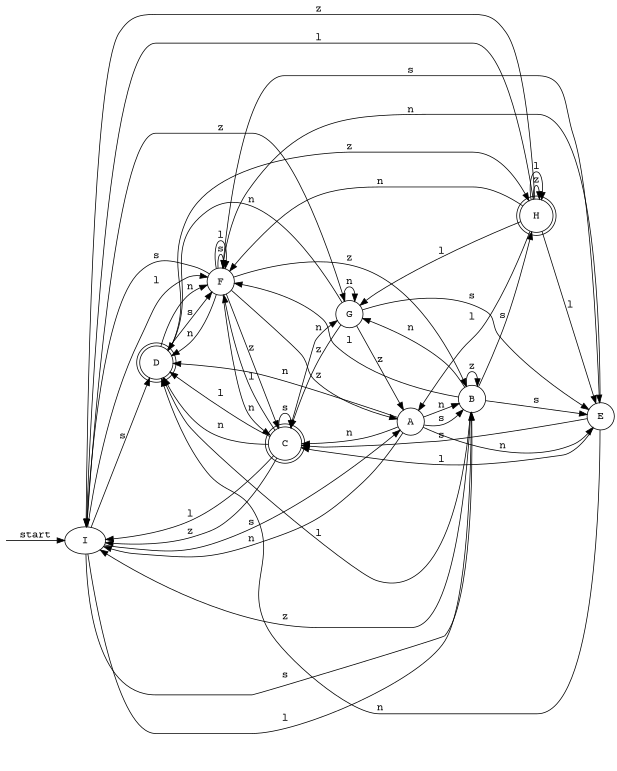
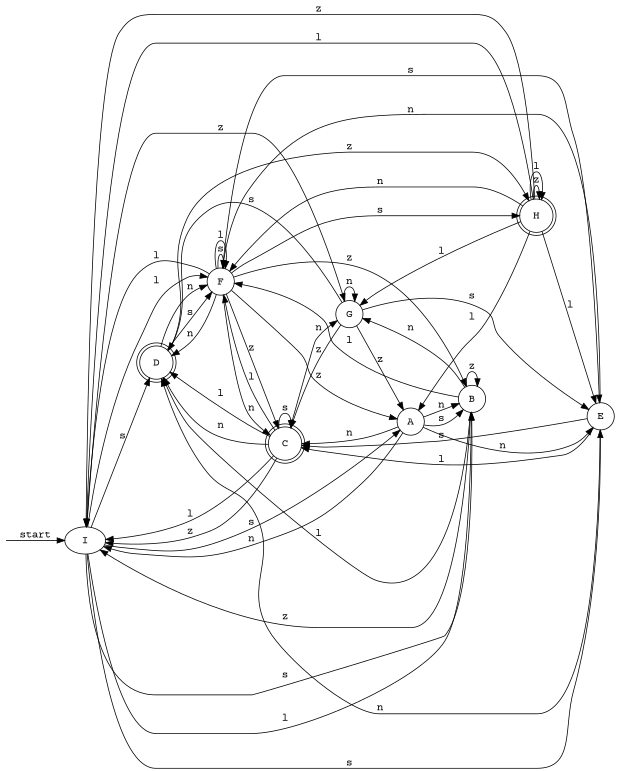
(251, 199) -> (251, 199)
(156, 255) -> (156, 255)
(508, 314) -> (365, 216)
(291, 383) -> none
(533, 407) -> (405, 768)
